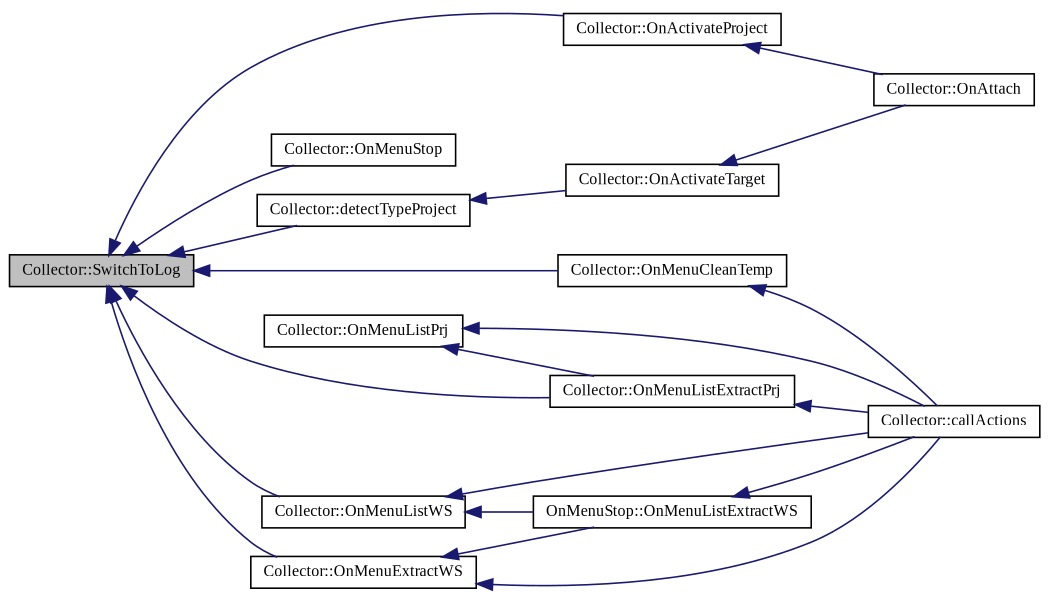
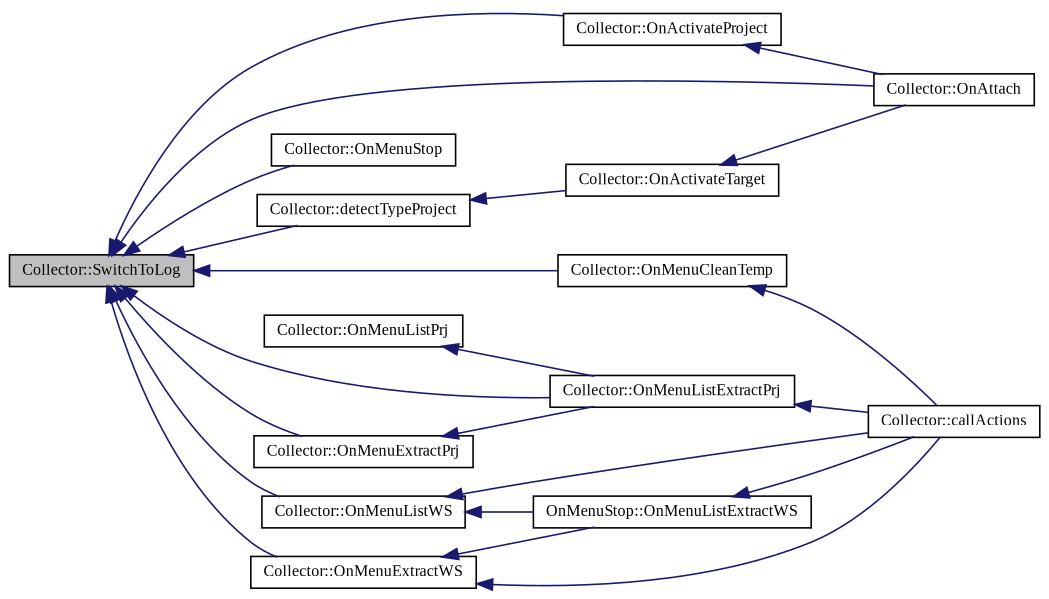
none -> (470, 85)
(707, 342) -> none
none -> (364, 452)
